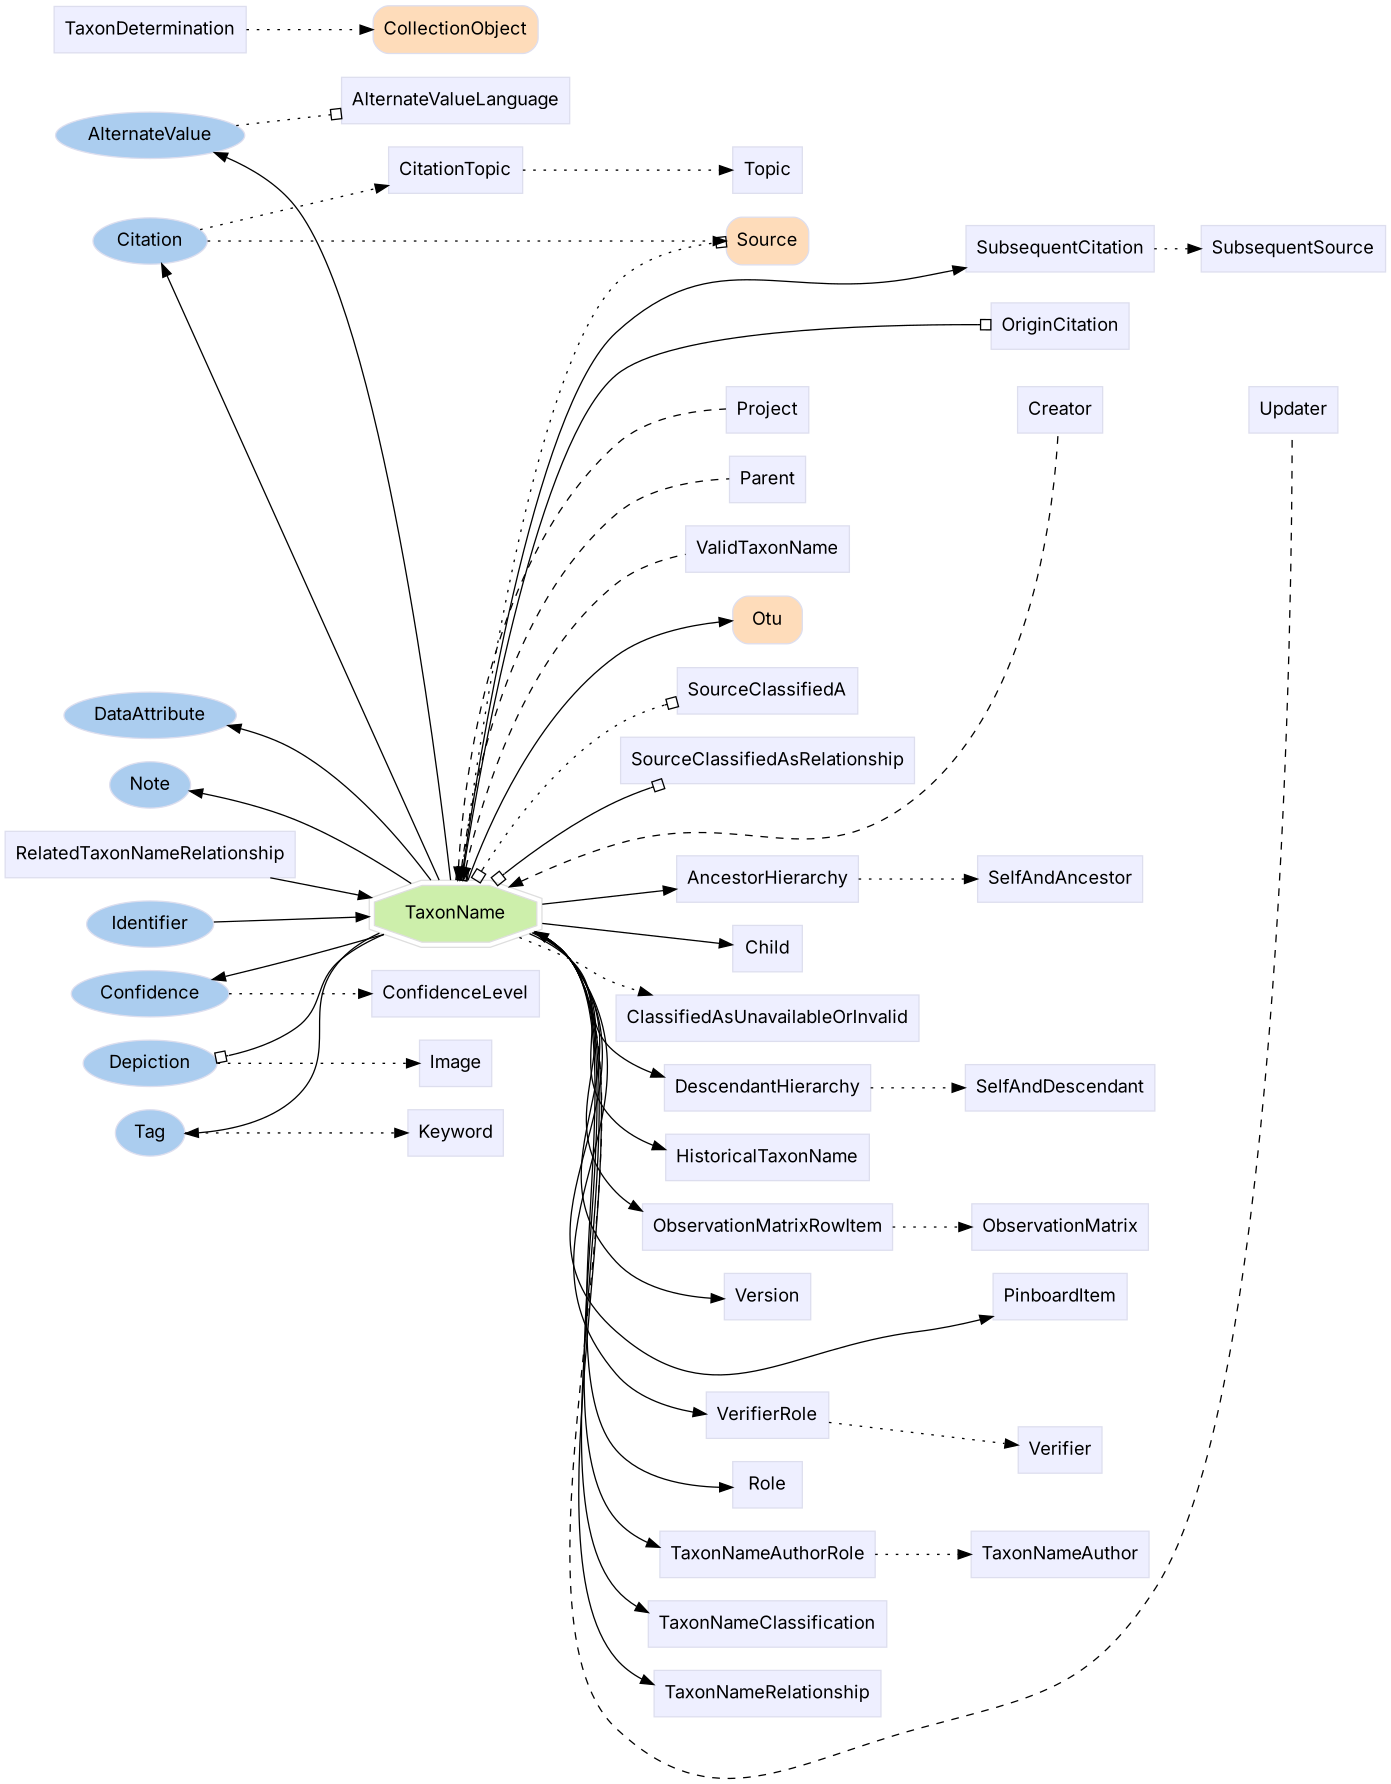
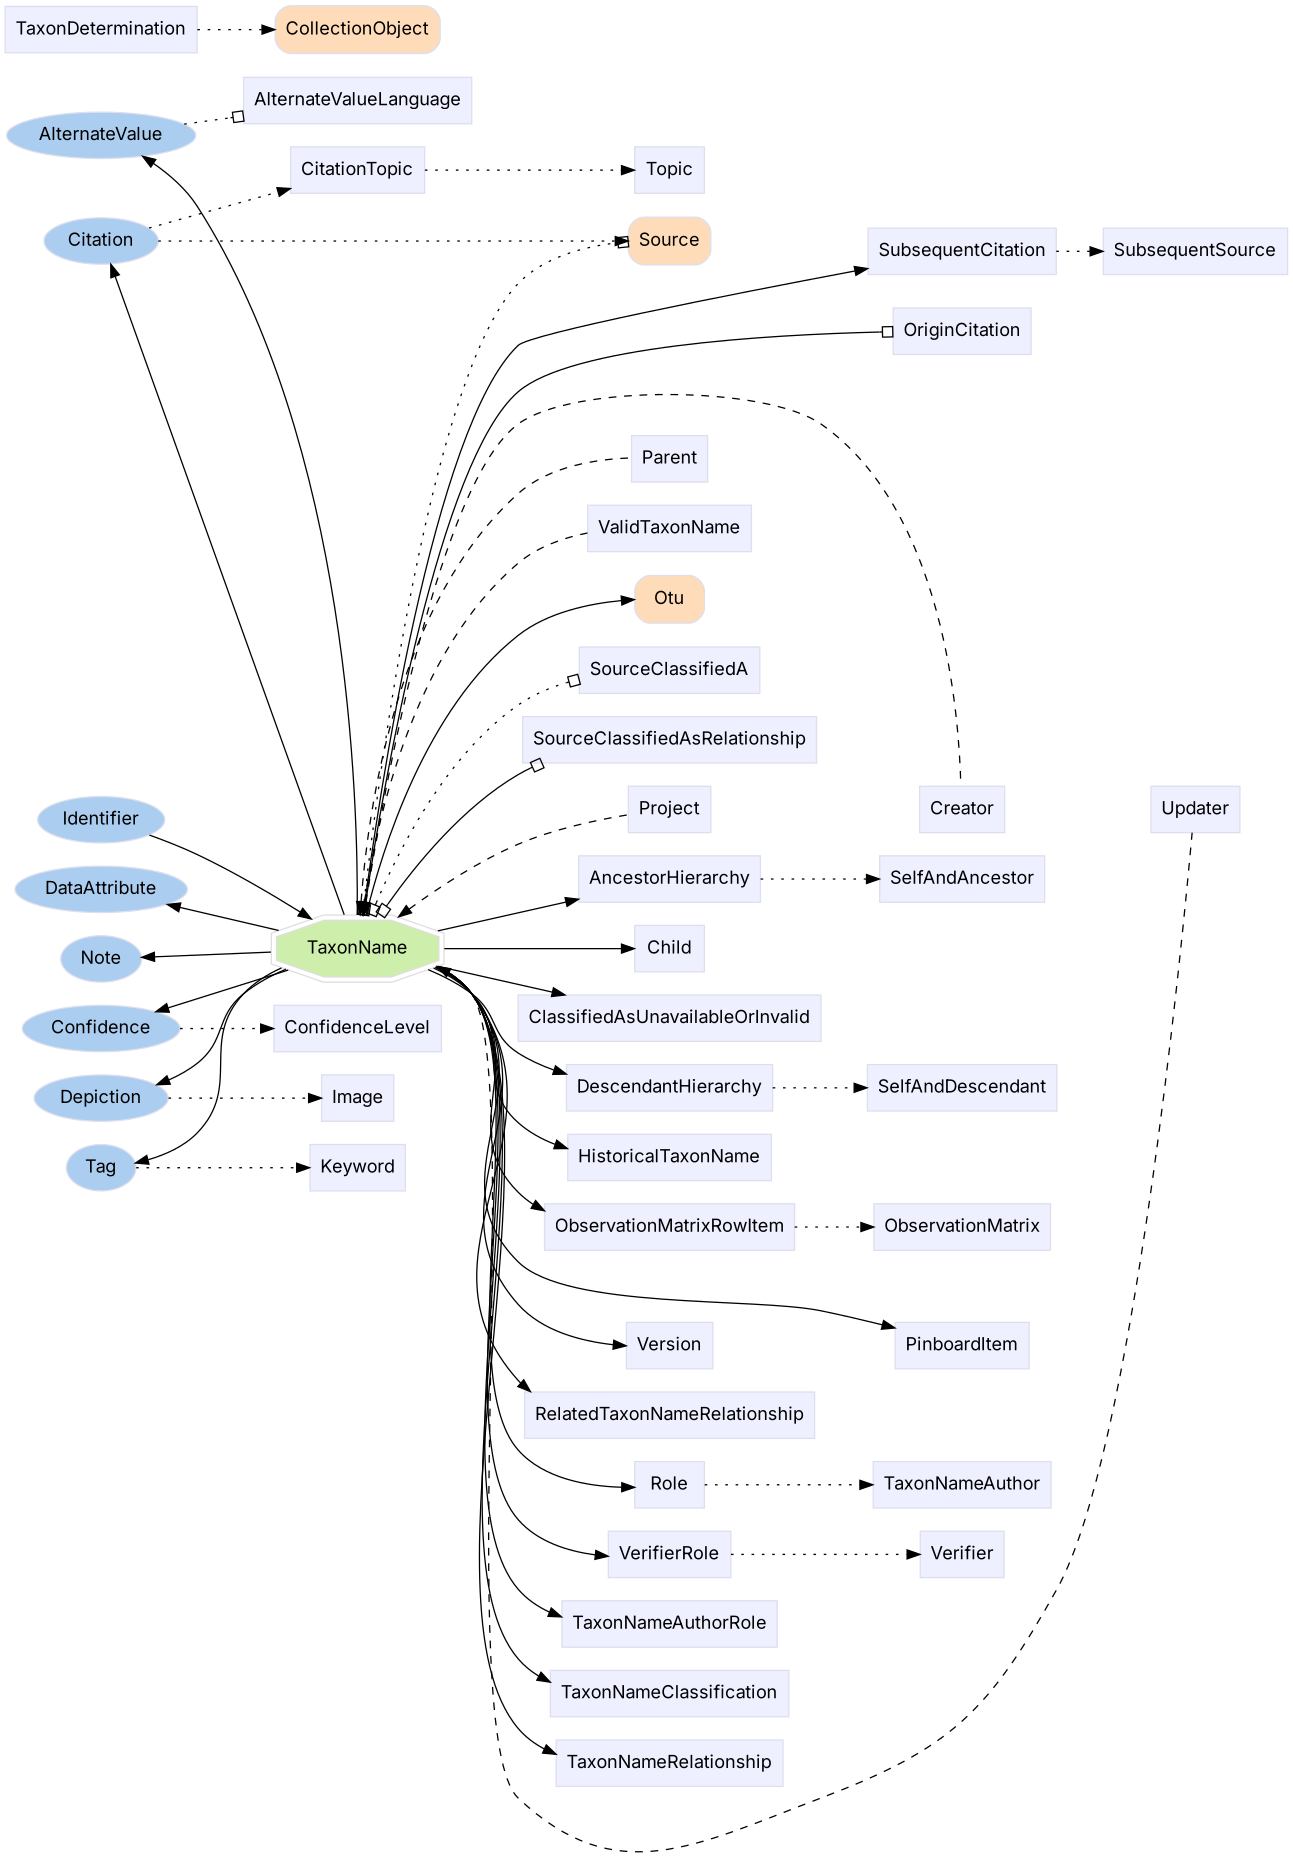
(314, 886) -> (480, 1246)
(588, 969) -> (495, 979)
(310, 1014) -> (214, 1044)
(917, 1554) -> (782, 1485)
